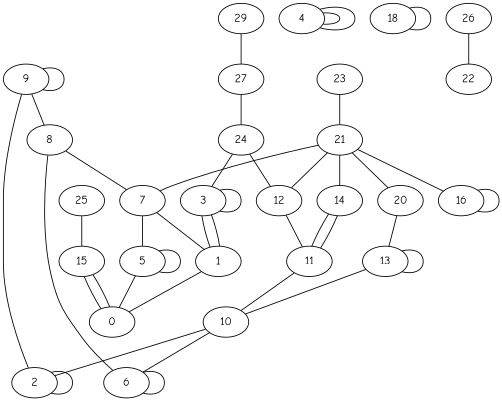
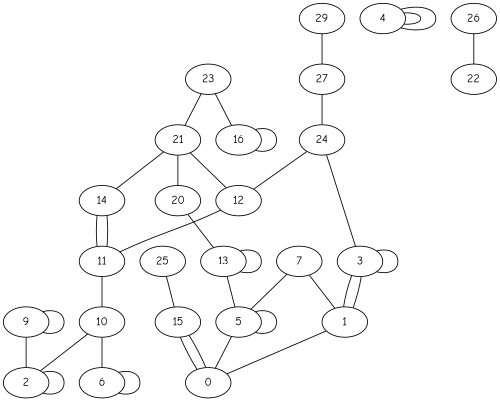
(393, 19) -> none
(50, 140) -> none
(238, 165) -> none
(400, 170) -> (223, 110)
(306, 292) -> (231, 292)
